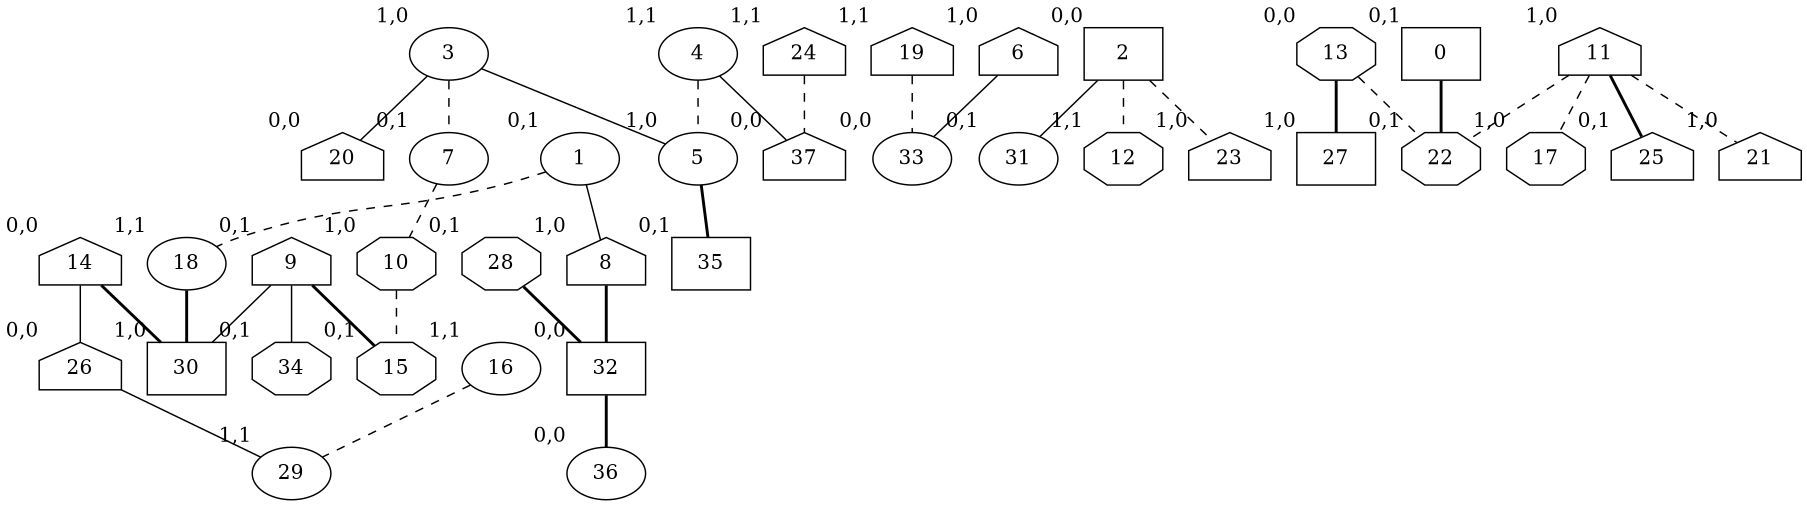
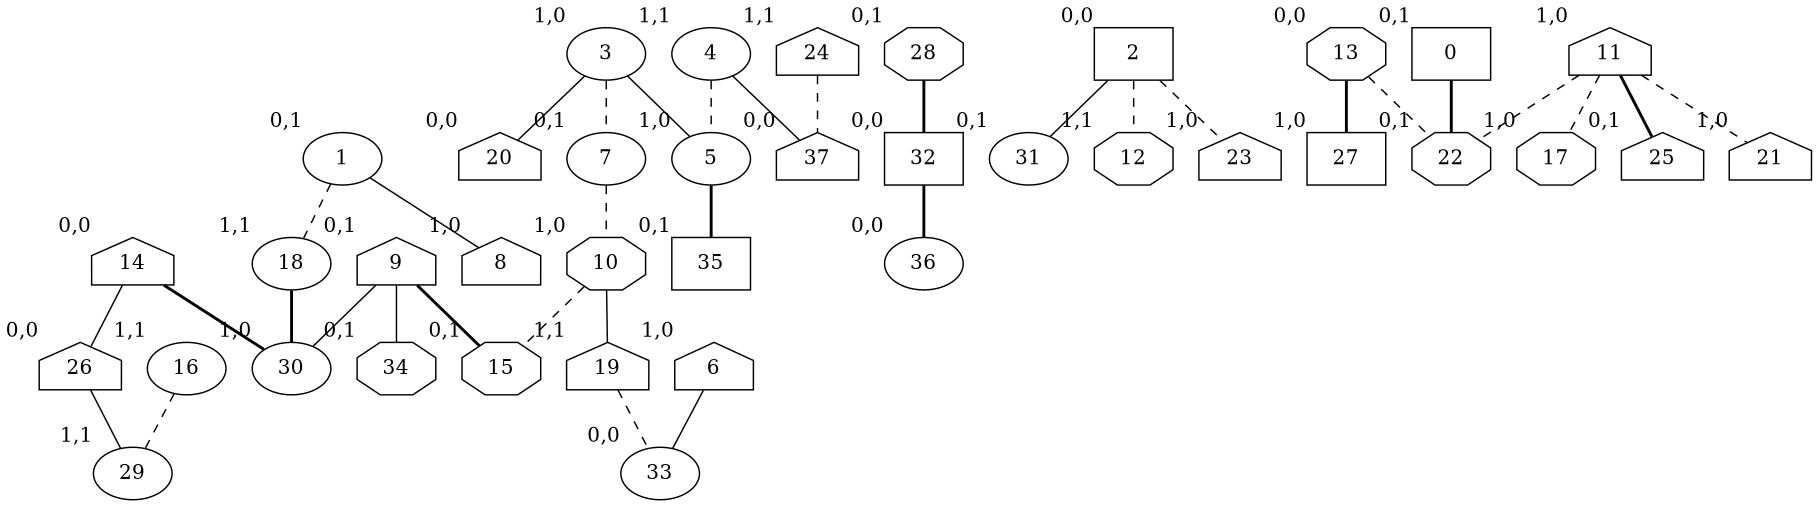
(606, 314) -> none
none -> (607, 316)
(187, 369) -> (292, 369)
